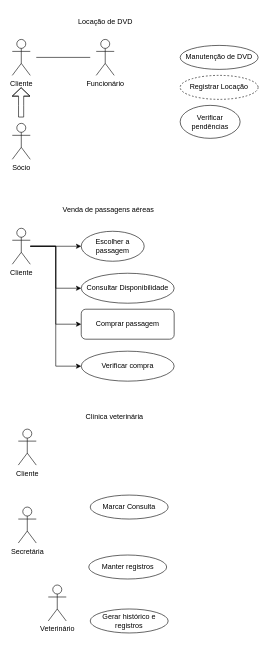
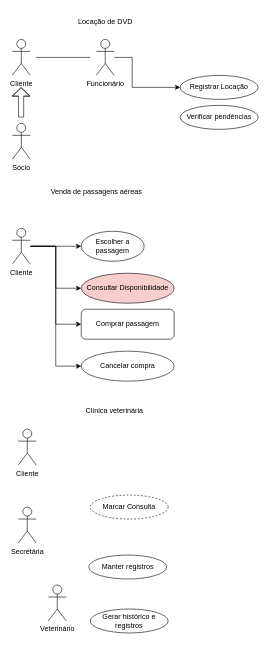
(219, 57) -> none
none -> (153, 87)
(219, 87) -> (219, 87)
(210, 122) -> (219, 117)
(108, 210) -> (96, 192)
(128, 288) -> (128, 288)
(128, 366) -> (128, 366)
(114, 417) -> (114, 411)
(129, 507) -> (129, 507)
